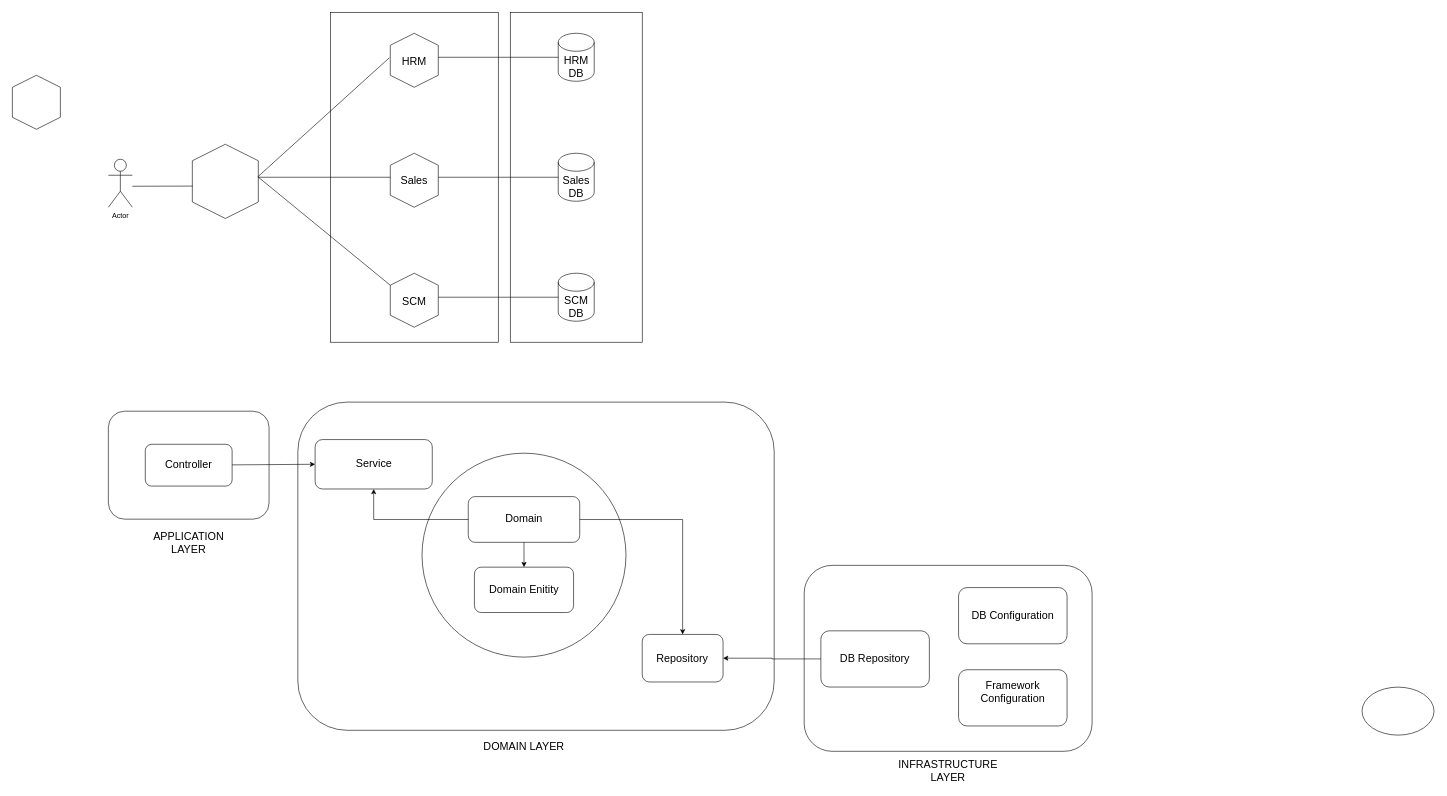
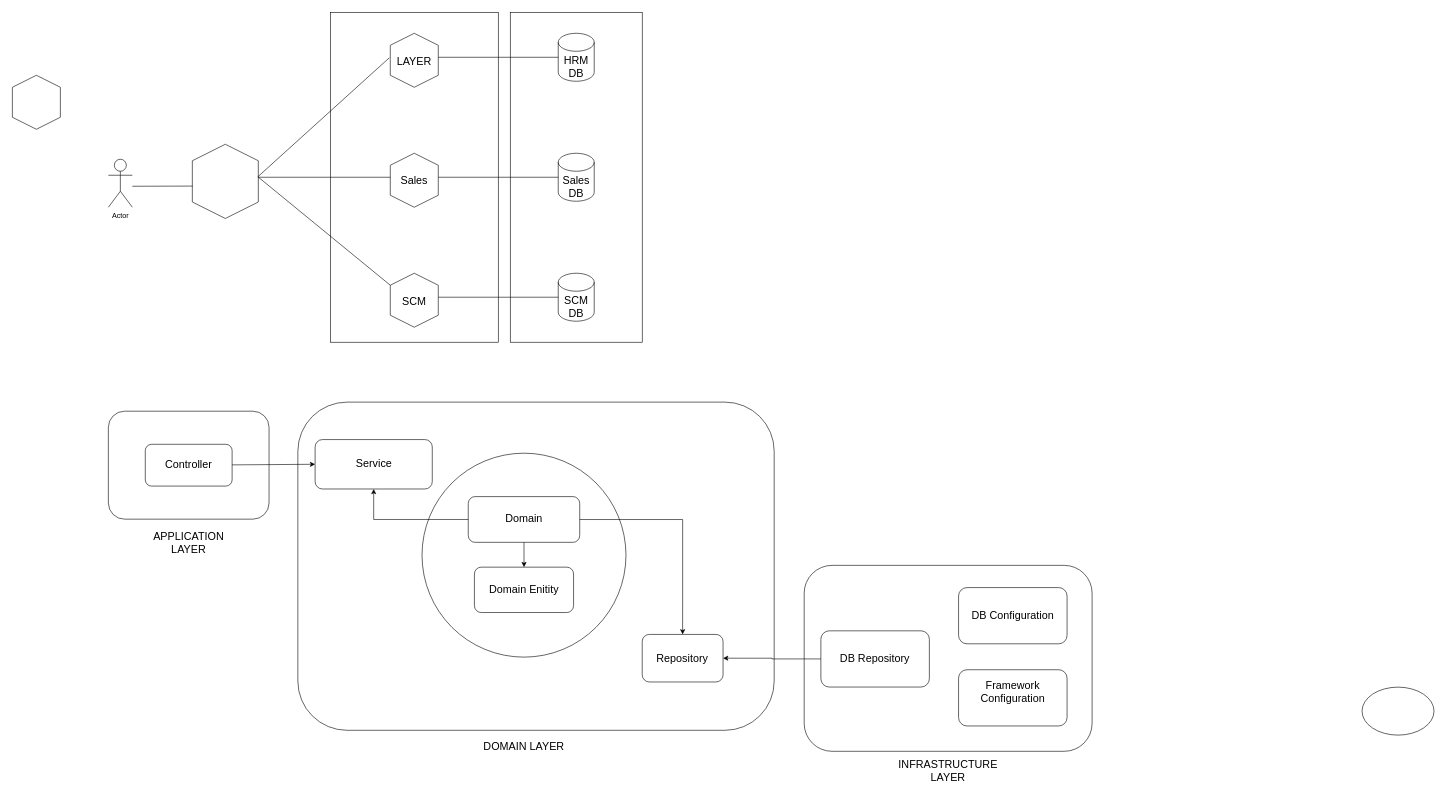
(414, 62) -> (414, 62)
